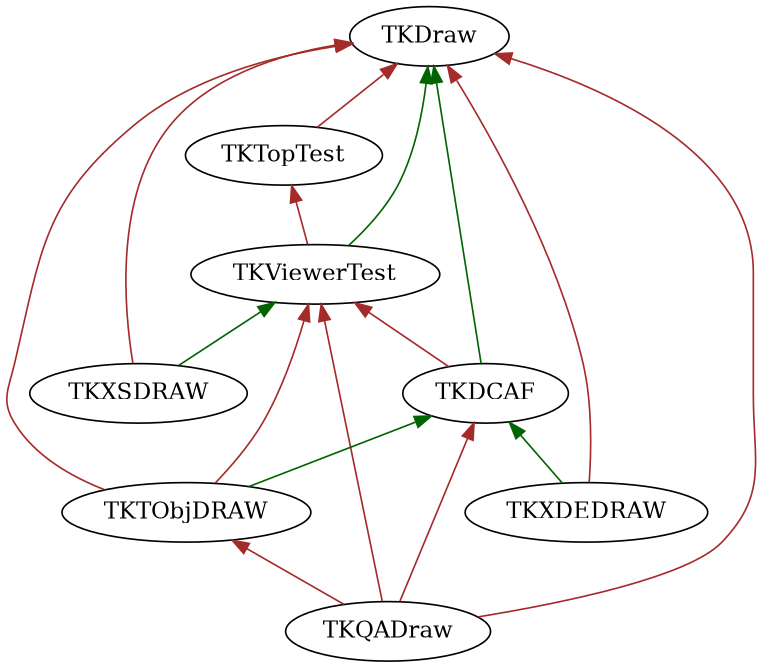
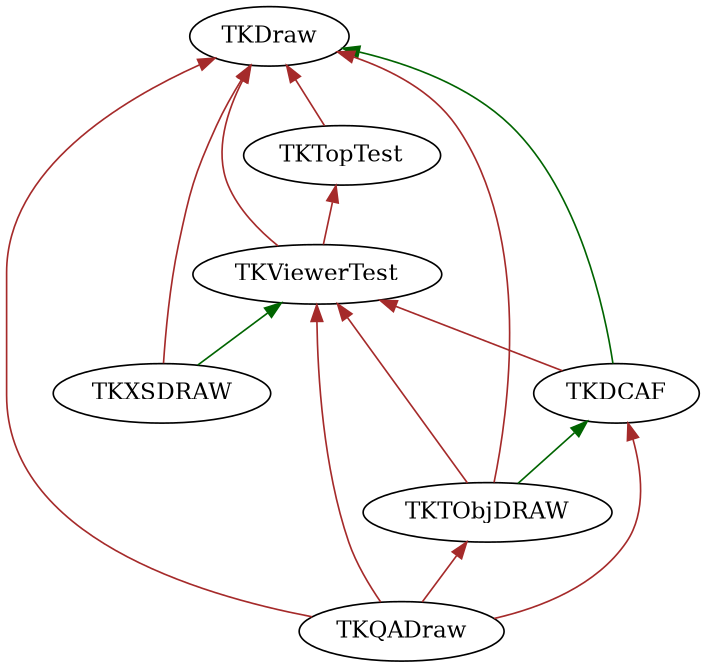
(404, 173) -> (224, 171)
(586, 512) -> none
